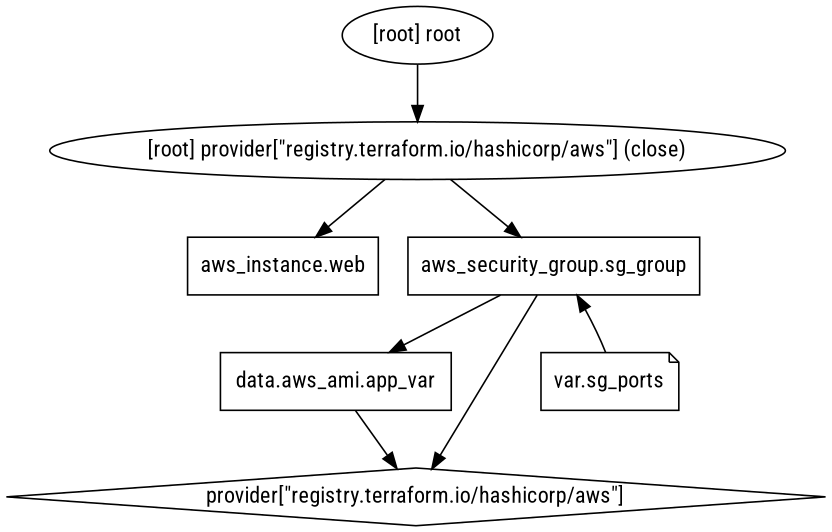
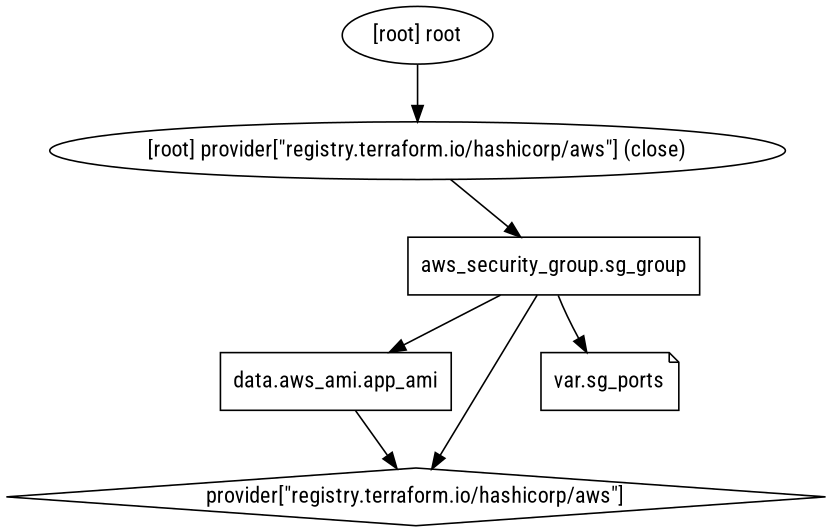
(283, 266) -> none
(596, 331) -> (568, 317)
(336, 381) -> (336, 381)
